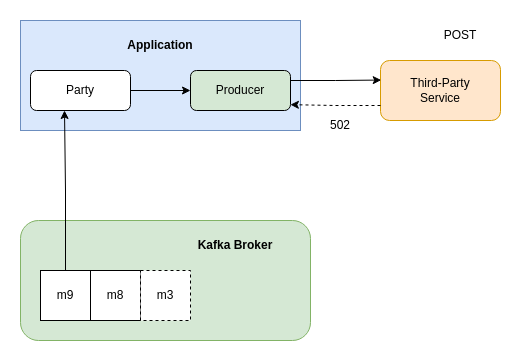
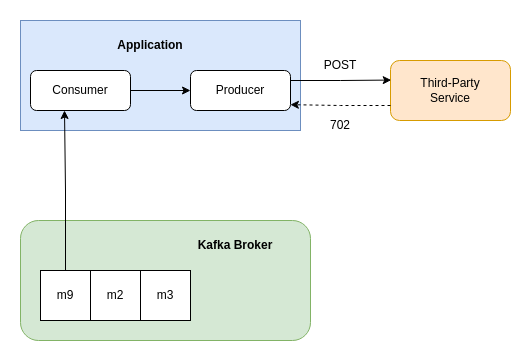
(461, 36) -> (341, 66)
(161, 46) -> (151, 46)
(81, 91) -> (81, 91)
(241, 91) -> (241, 91)
(441, 91) -> (451, 91)
(341, 126) -> (341, 126)
(116, 296) -> (116, 296)
(166, 296) -> (166, 296)
